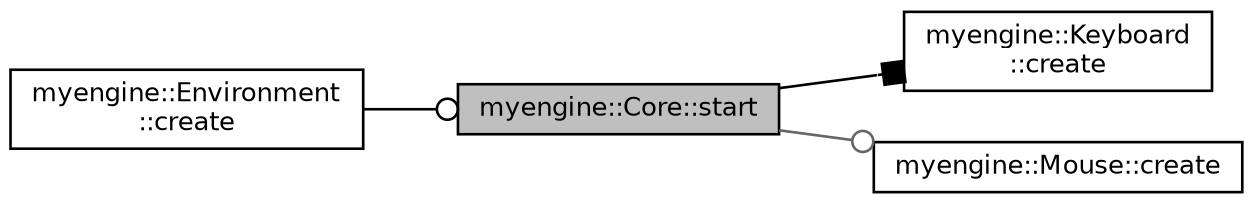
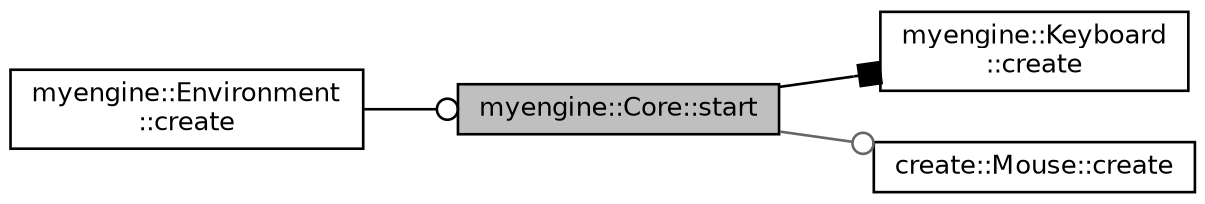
(1058, 167) -> (1034, 167)
